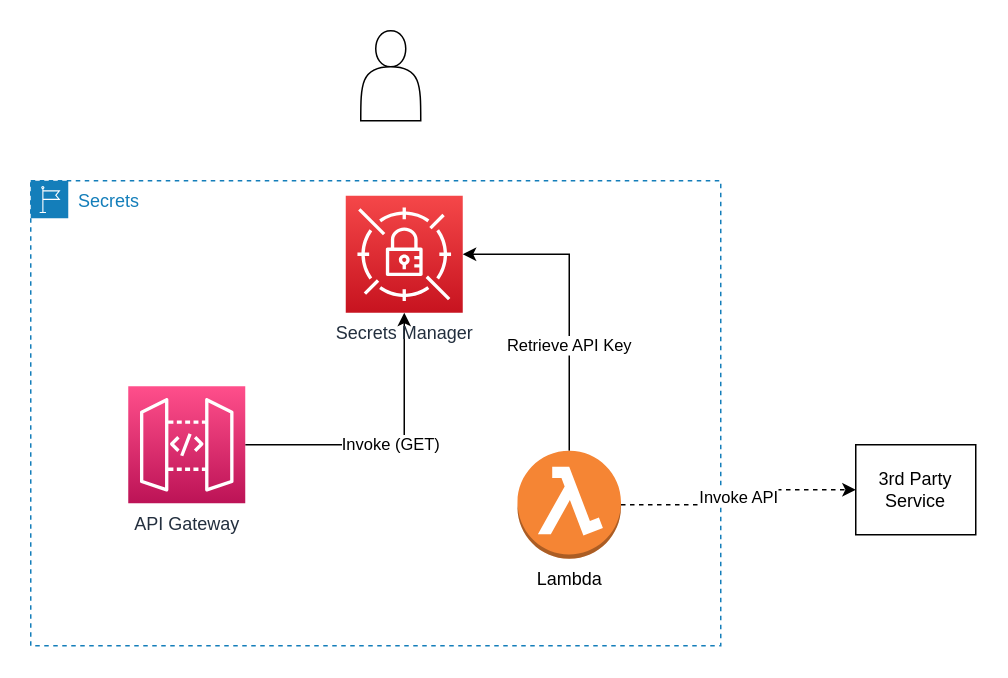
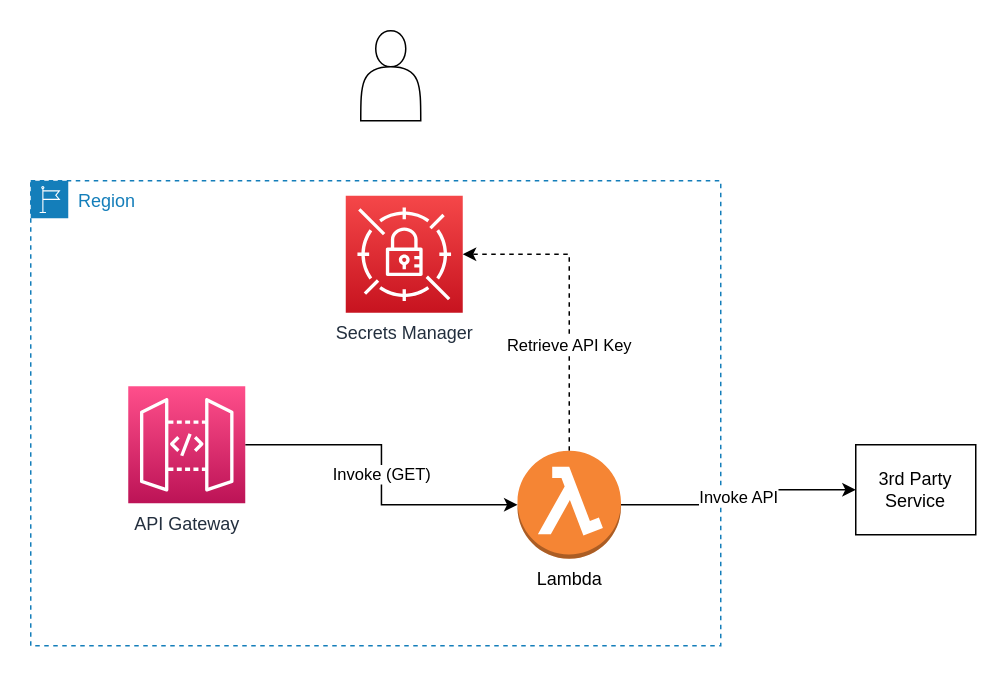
(114, 202) -> (107, 202)
(566, 254) -> (566, 254)
(404, 424) -> (393, 505)
(662, 505) -> (662, 505)
